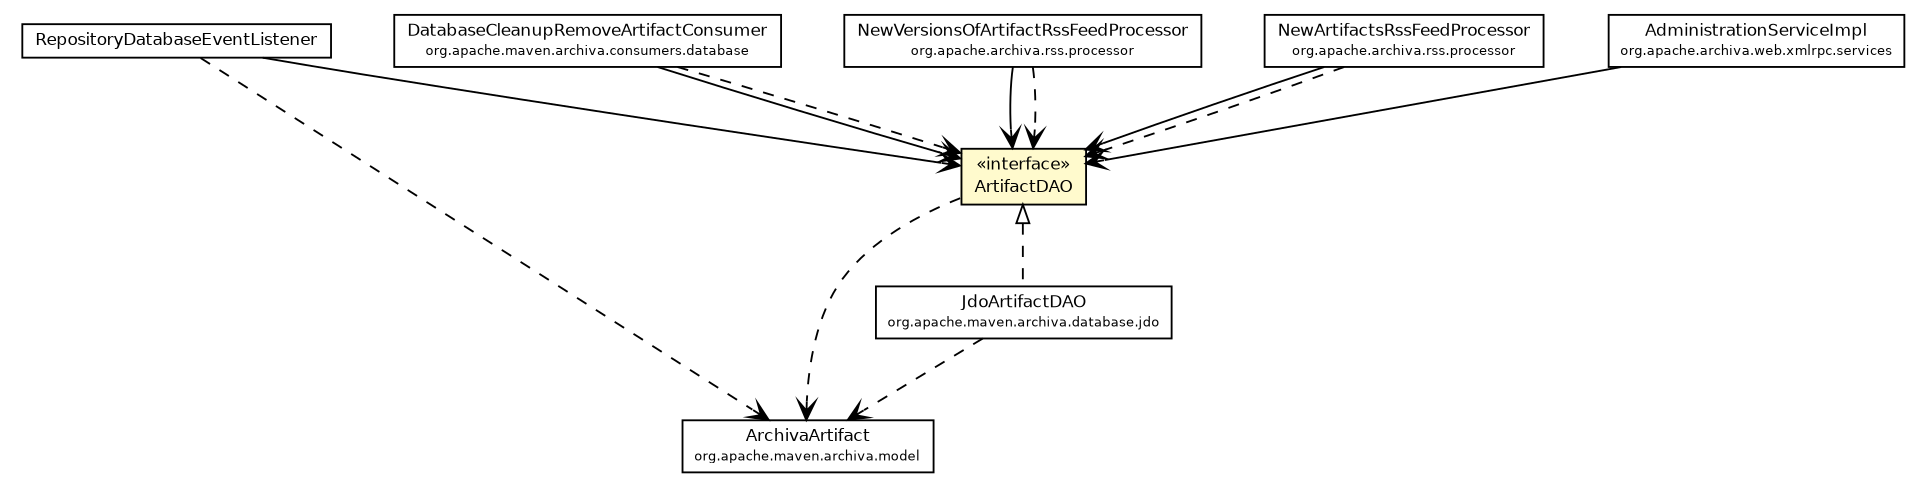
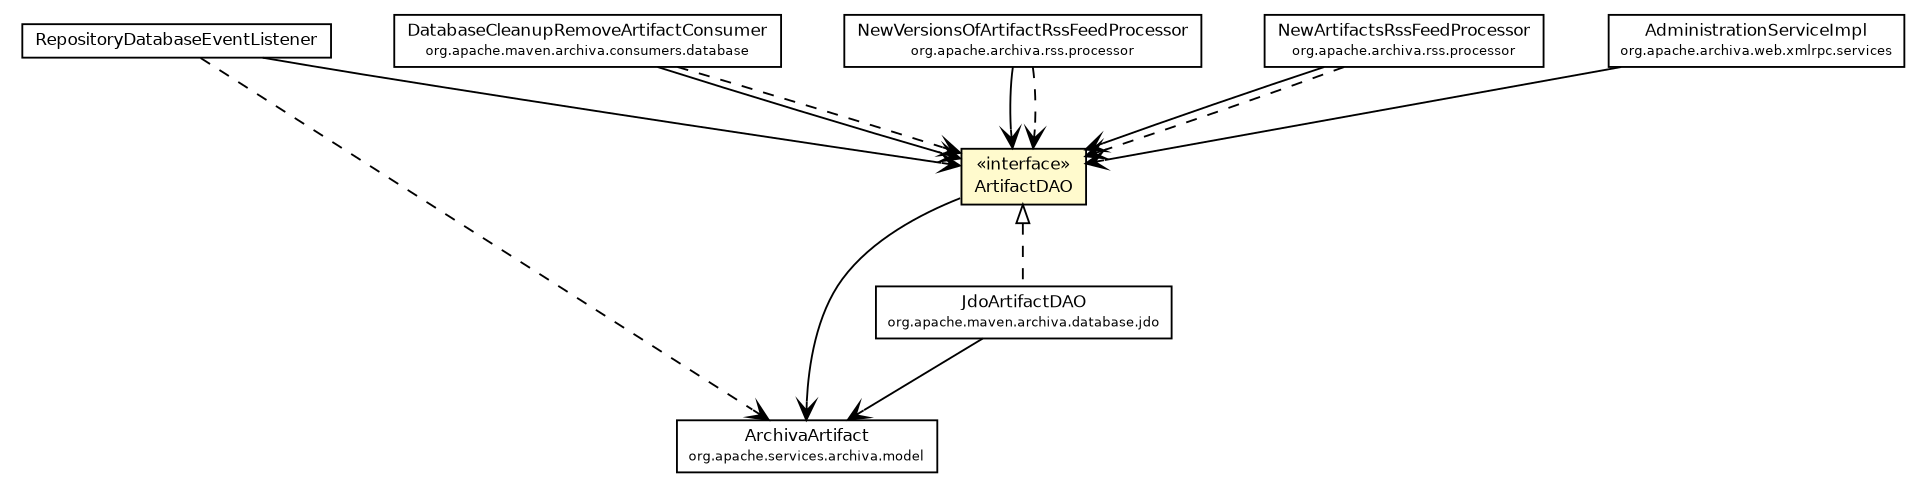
(847, 273) -> (847, 273)
(923, 374) -> (923, 374)
(808, 457) -> (807, 457)
